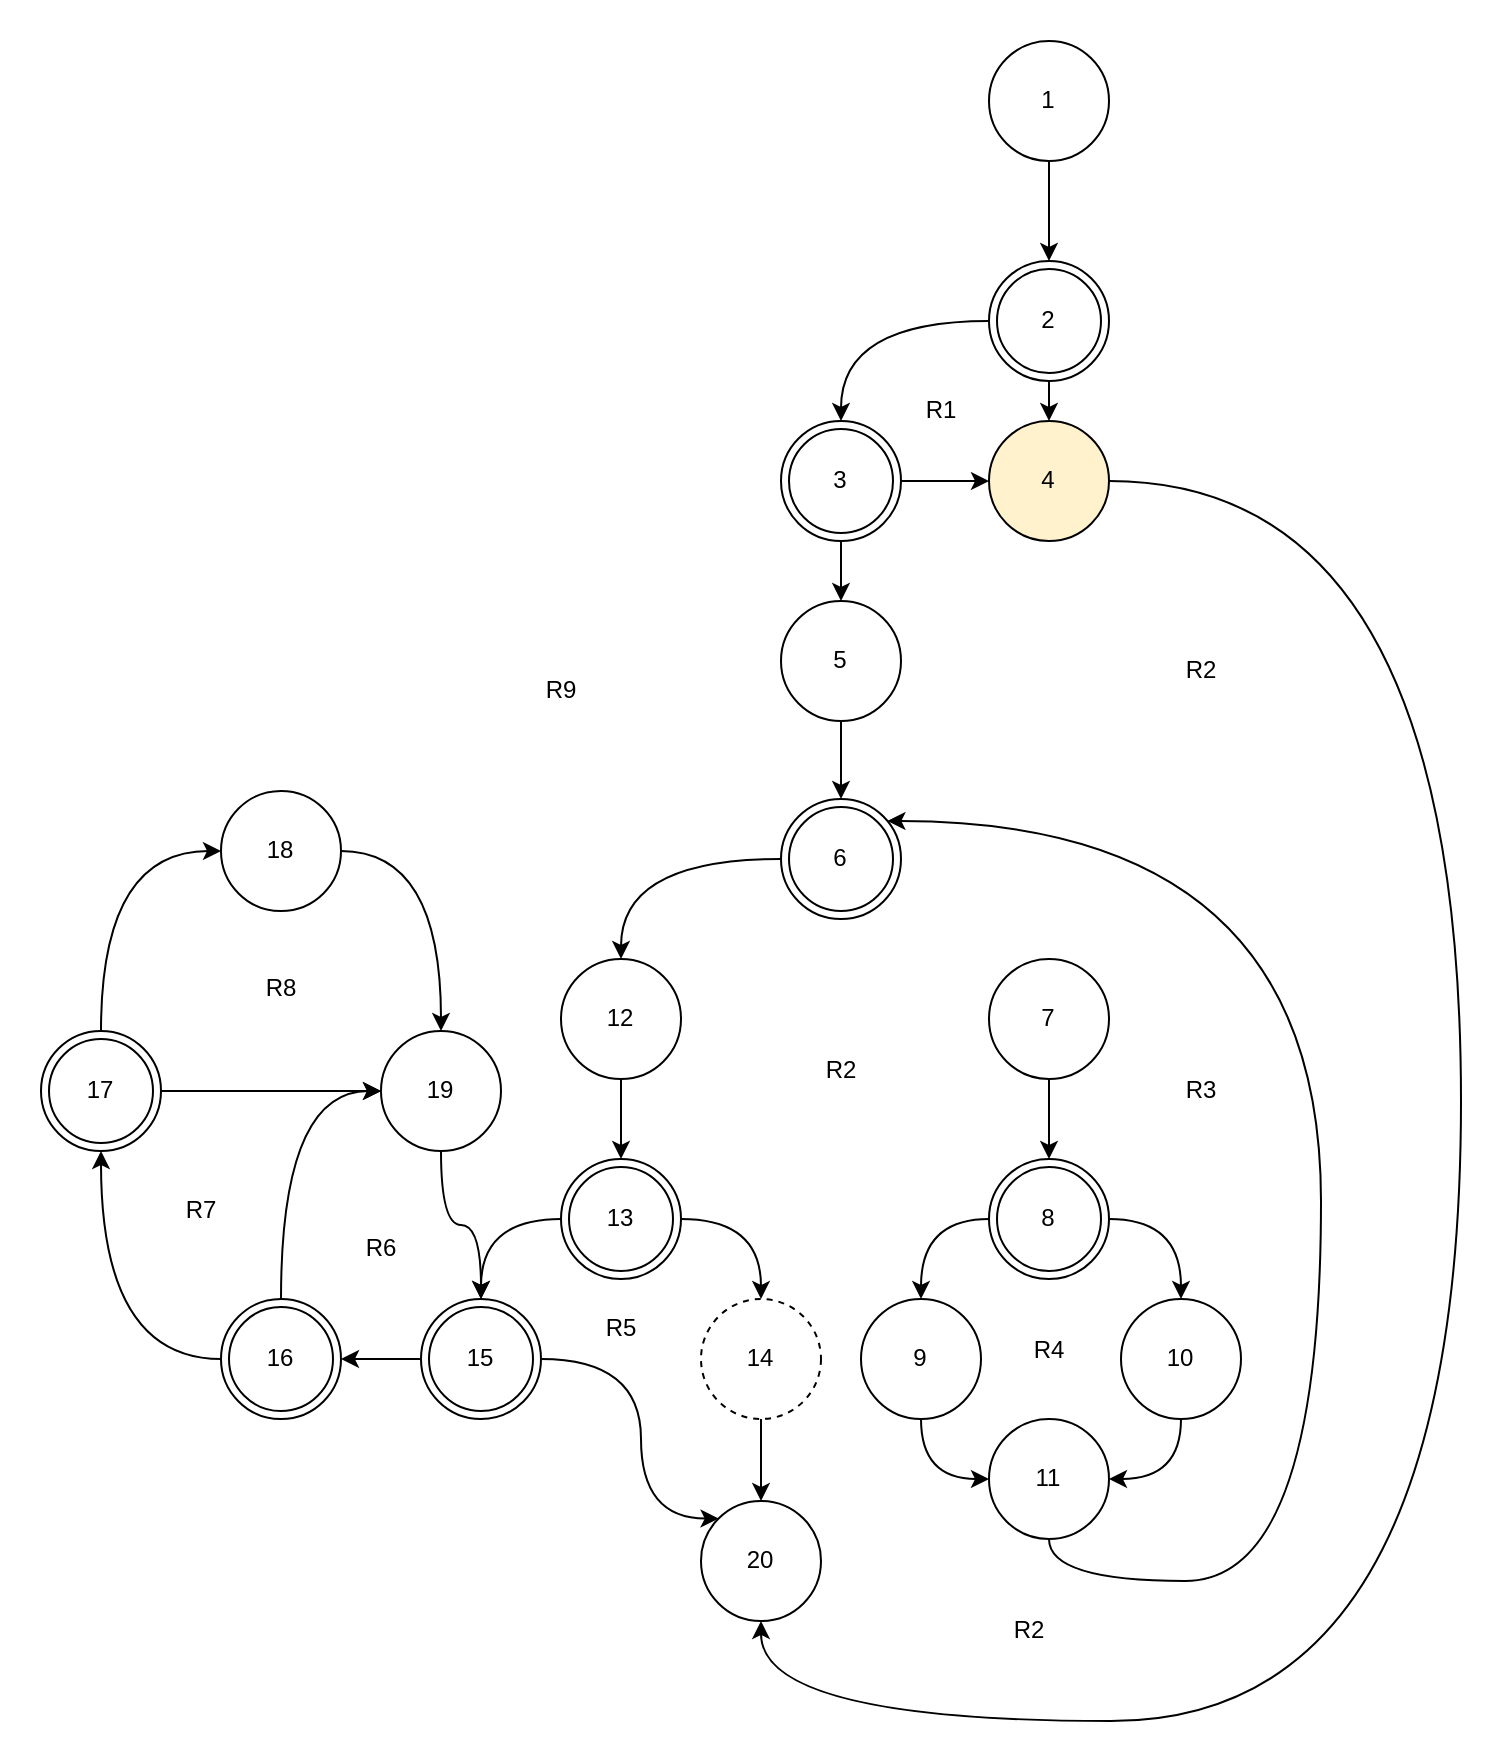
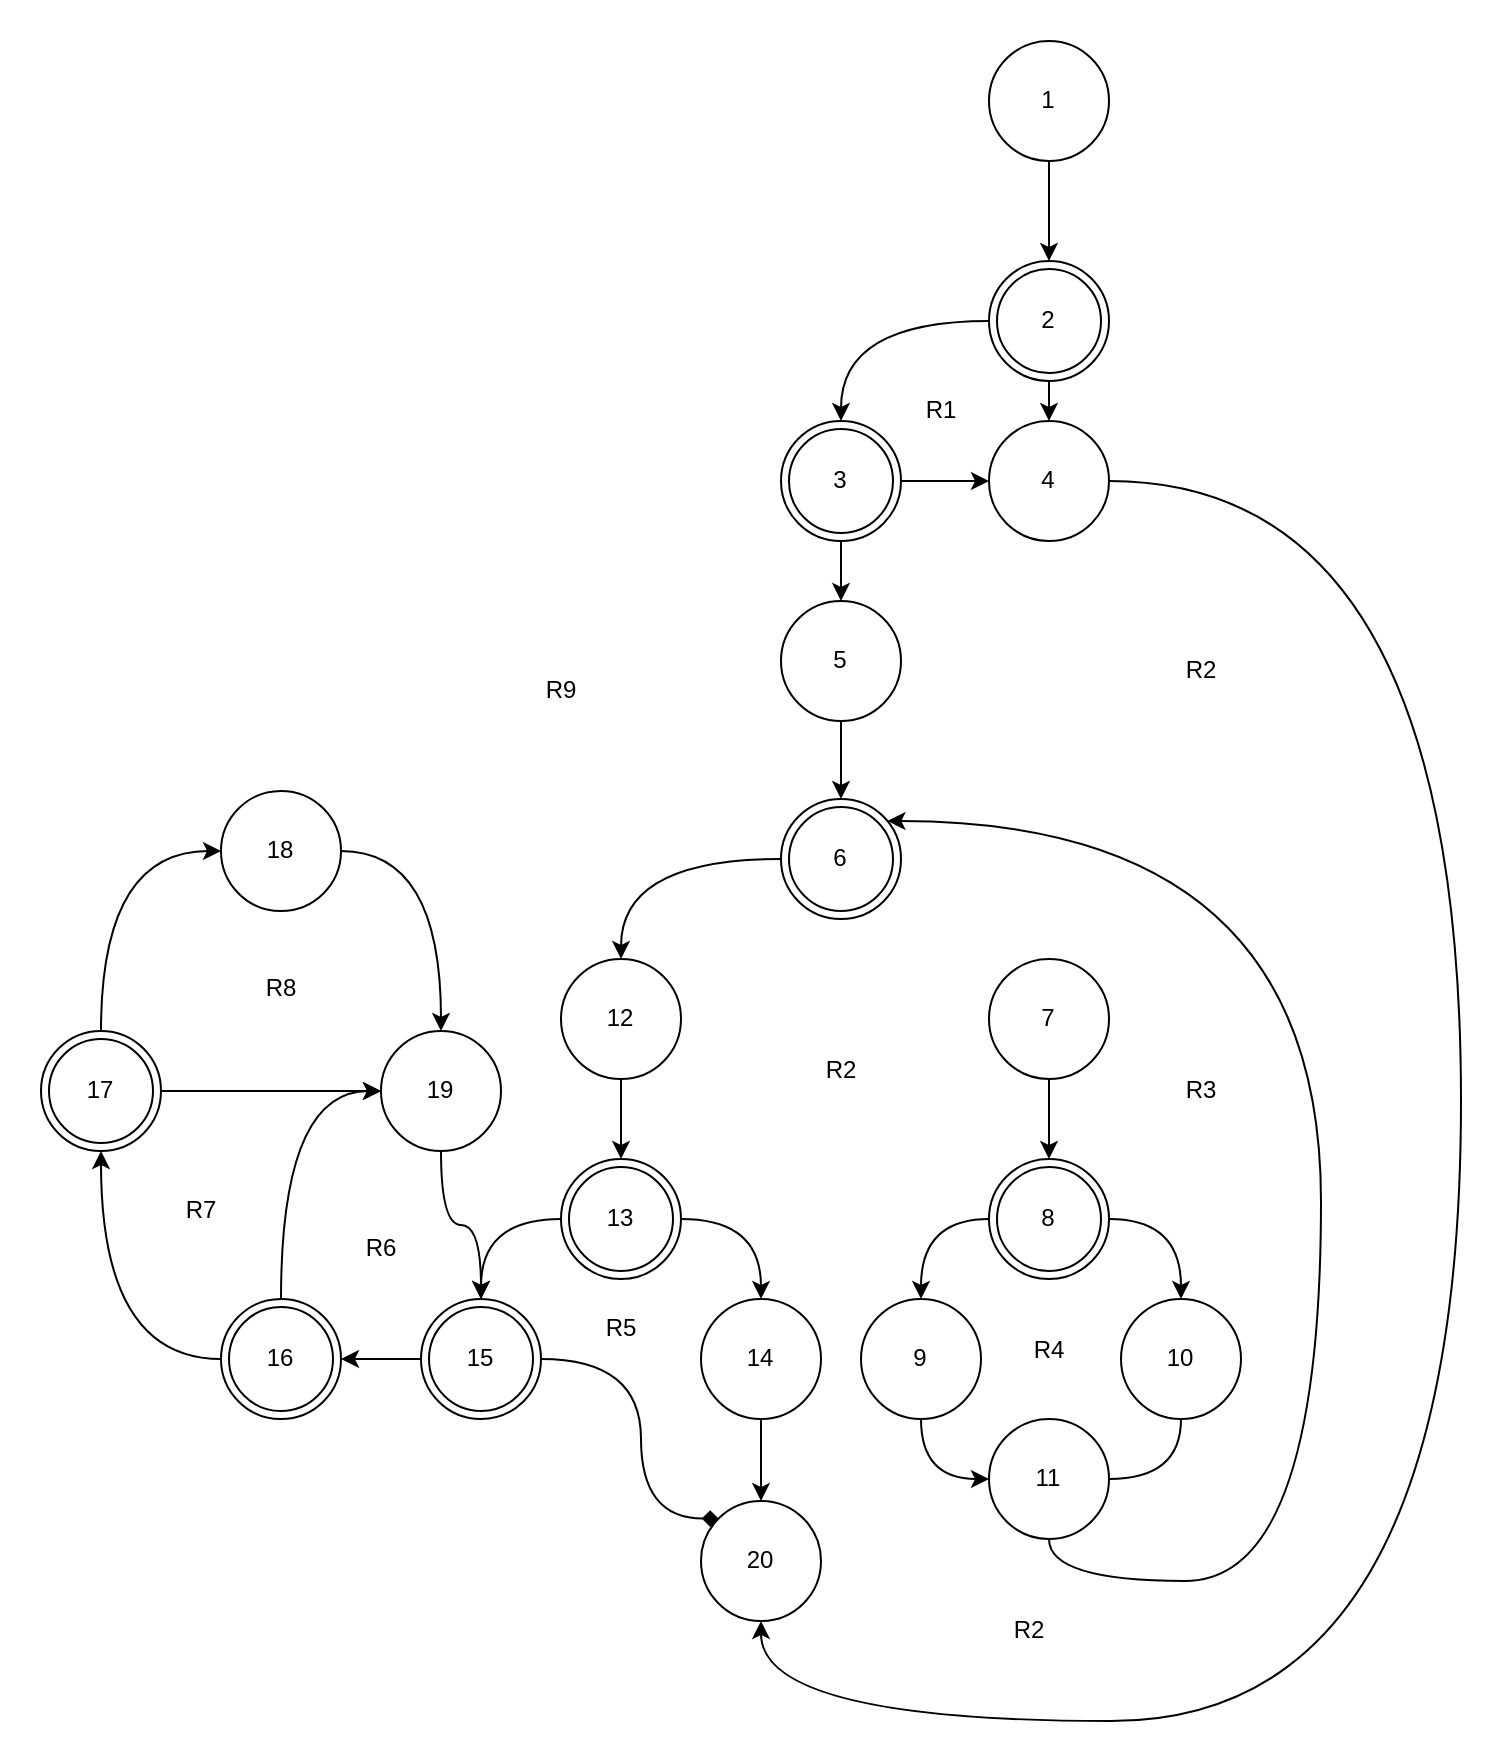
(1049, 481) -> (1049, 481)
(761, 1359) -> (761, 1359)
(1159, 1470) -> (1152, 1471)
(703, 1518) -> (702, 1519)
